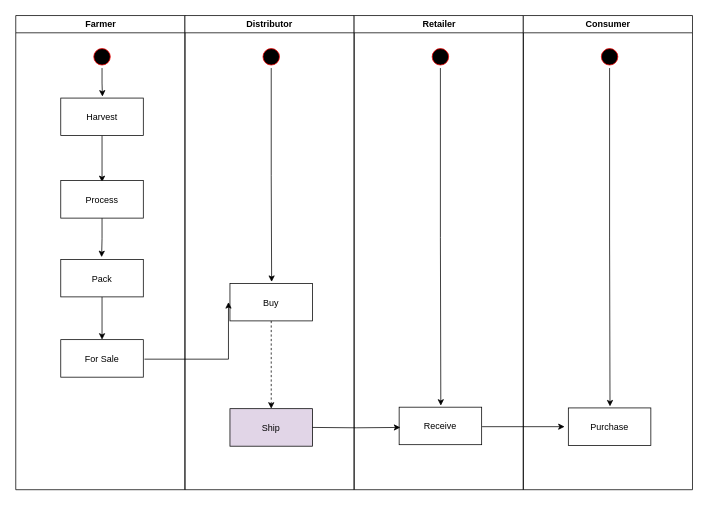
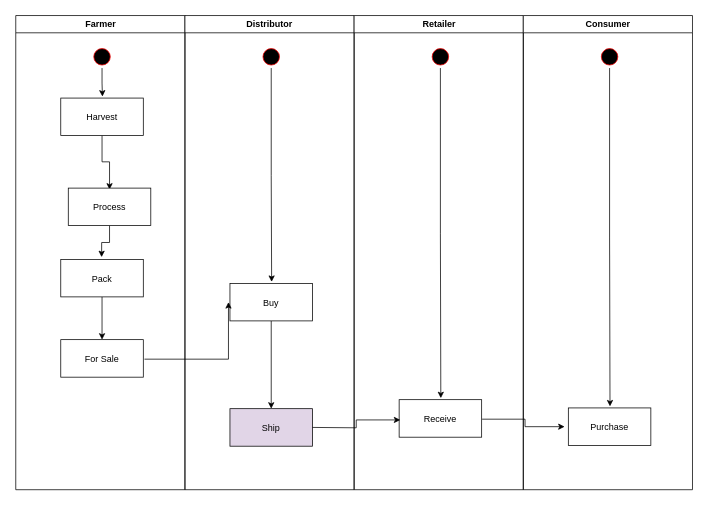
(102, 199) -> (110, 207)
(271, 361) -> (271, 361)
(440, 426) -> (440, 418)
